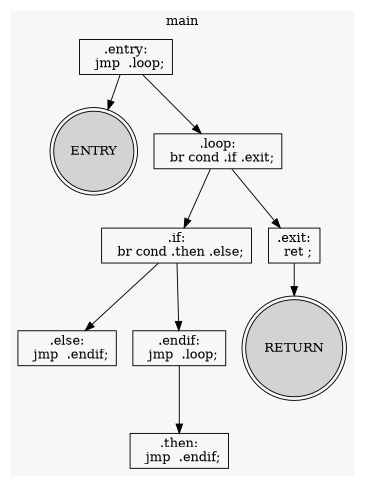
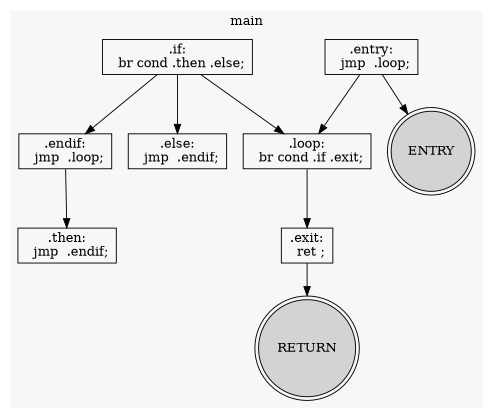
(199, 194) -> (239, 102)
